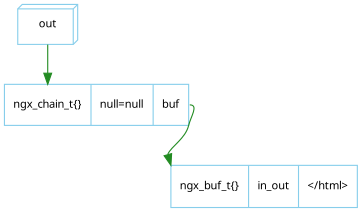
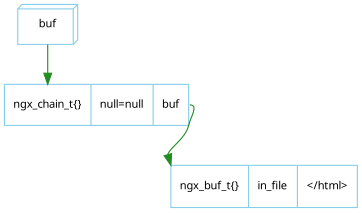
(48, 24) -> (48, 24)
(274, 186) -> (273, 186)
